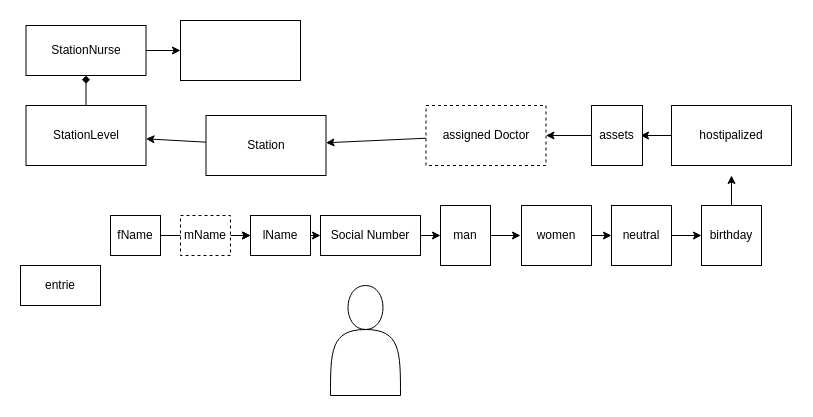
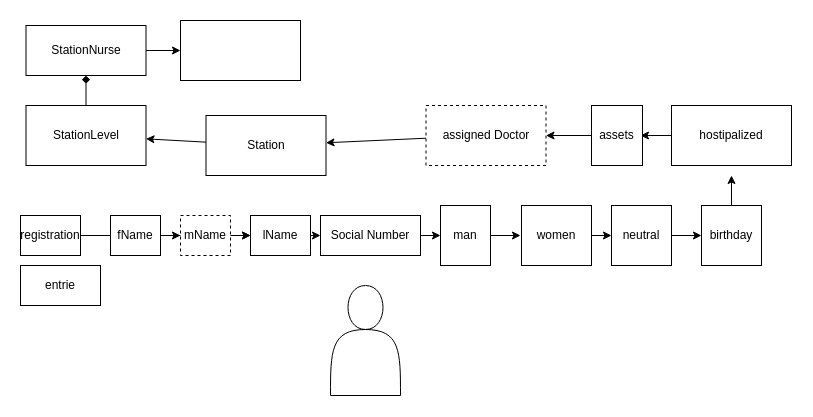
none -> (51, 236)
none -> (96, 236)
